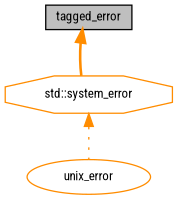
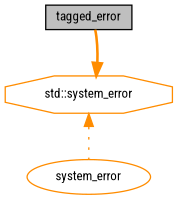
(80, 59) -> (97, 46)
(89, 177) -> (89, 177)
